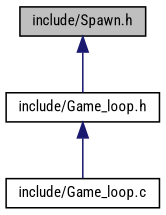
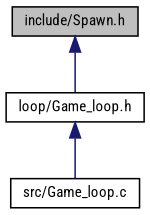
(83, 107) -> (75, 107)
(83, 193) -> (75, 193)
